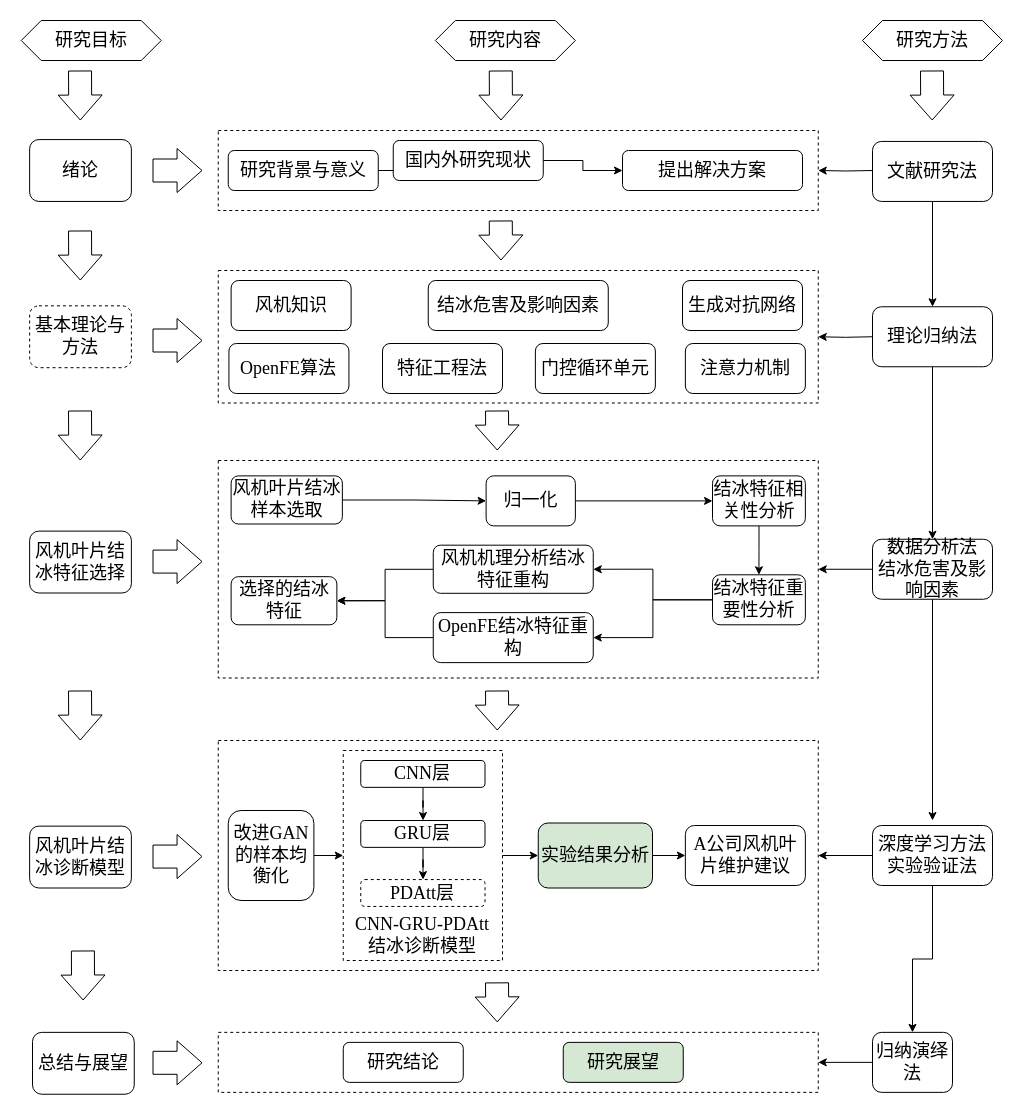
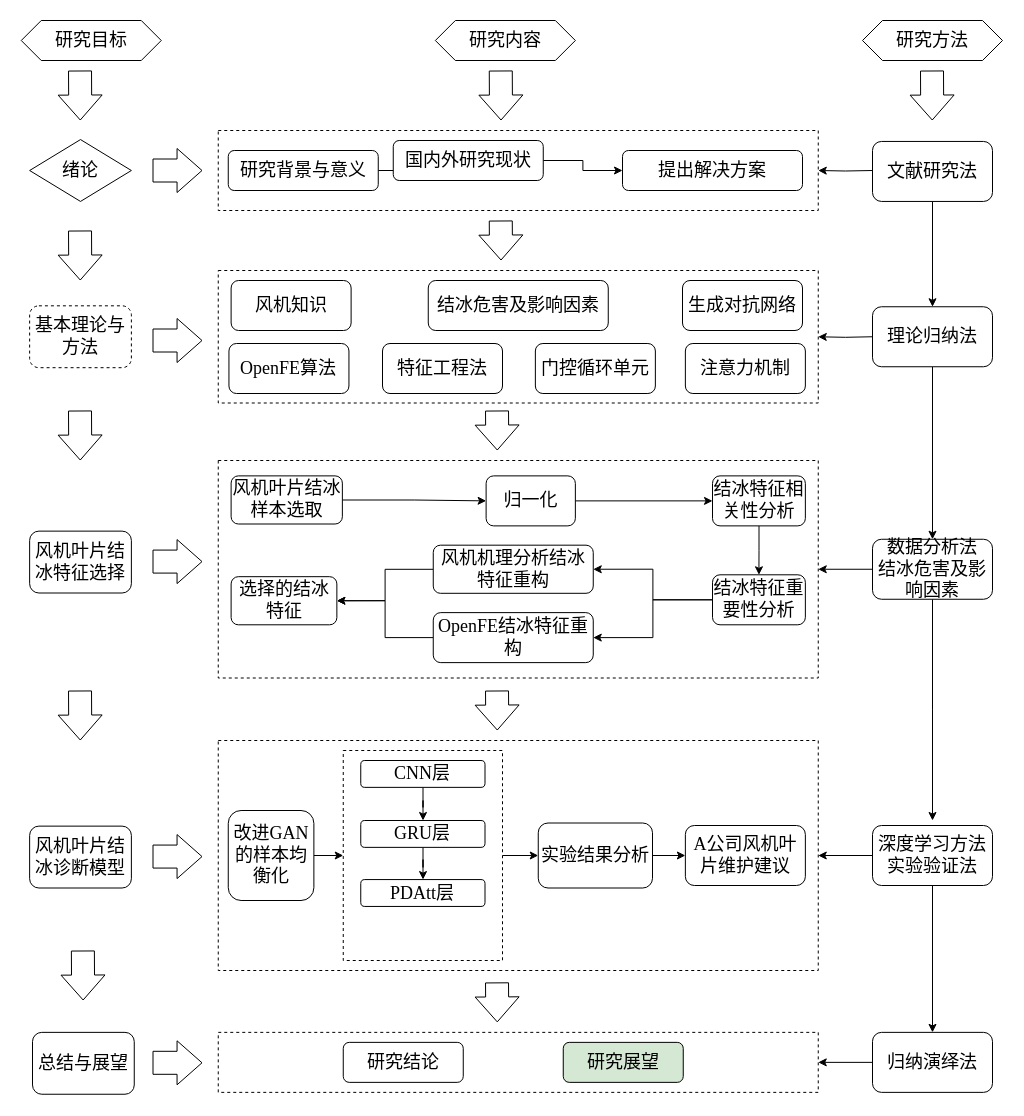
(81, 171) -> (81, 171)
(595, 856) -> (595, 856)
(423, 893) -> (423, 893)
(423, 936) -> none
(913, 1062) -> (933, 1062)
